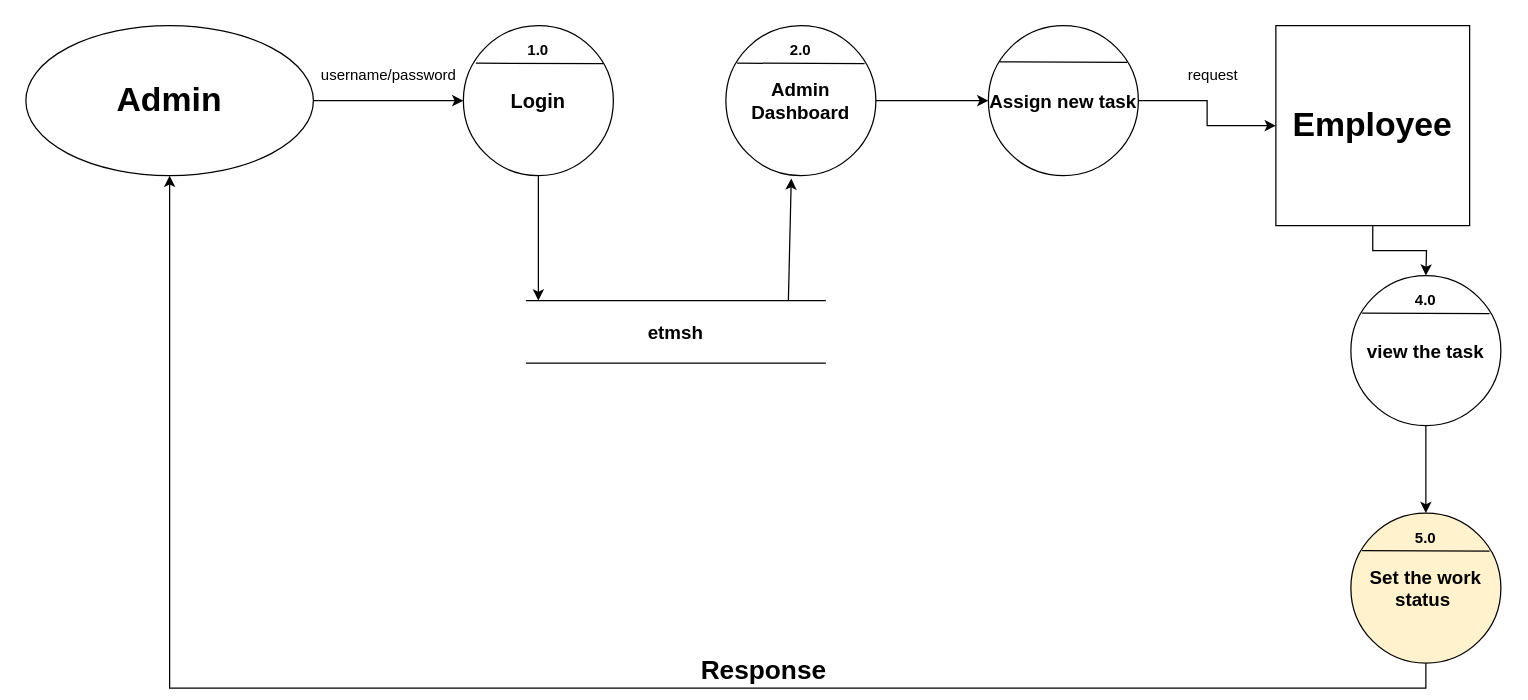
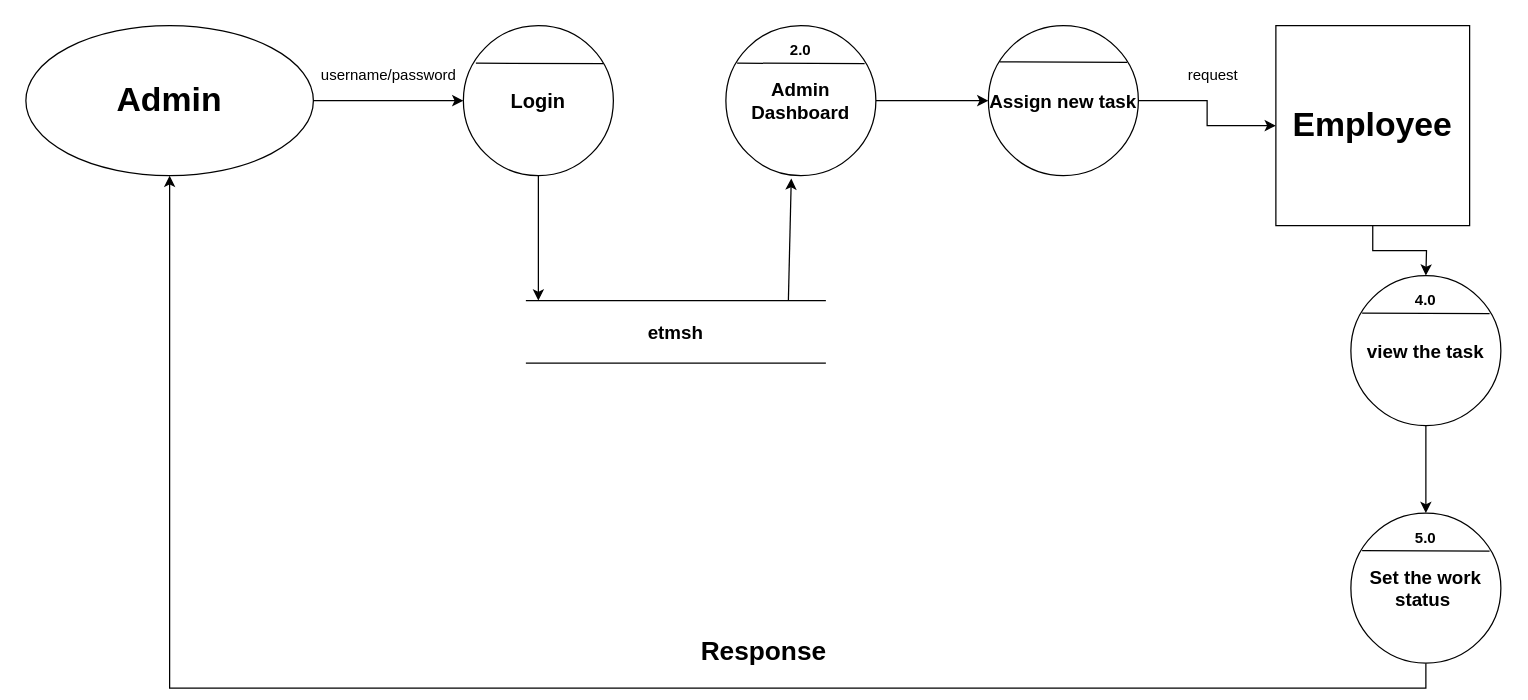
(538, 51) -> none
(1426, 588) -> (1426, 588)
(763, 669) -> (763, 651)
